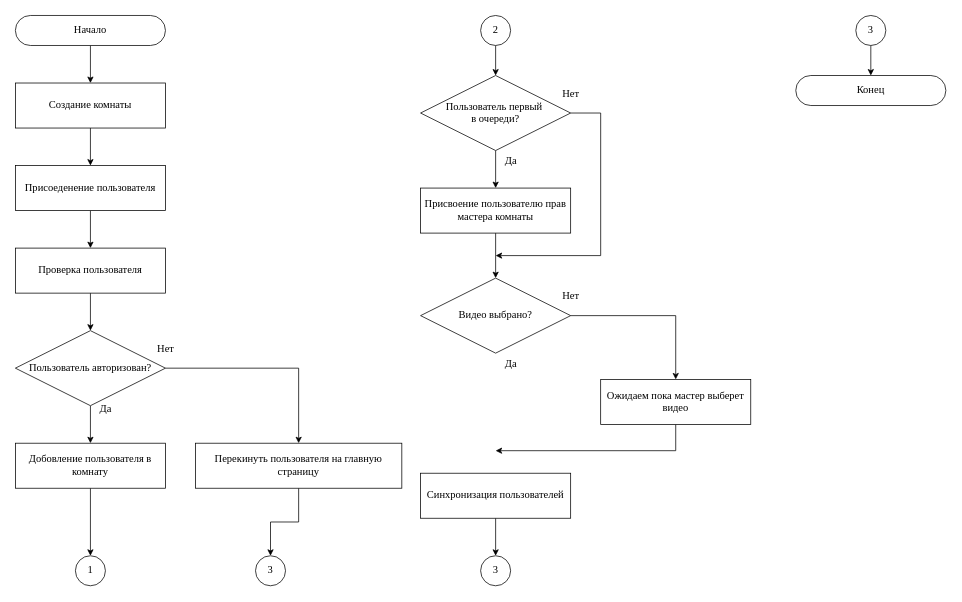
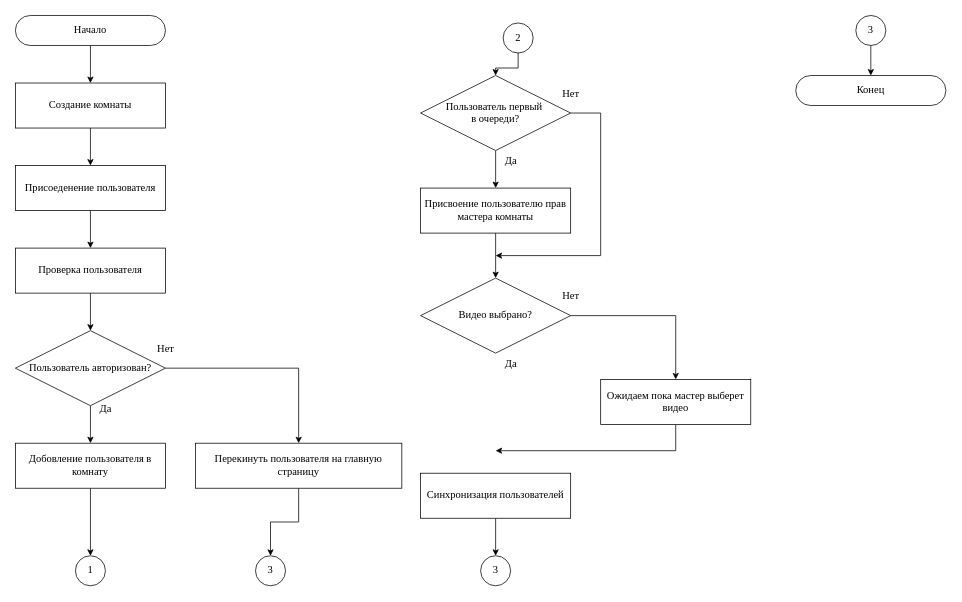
(495, 30) -> (518, 38)
